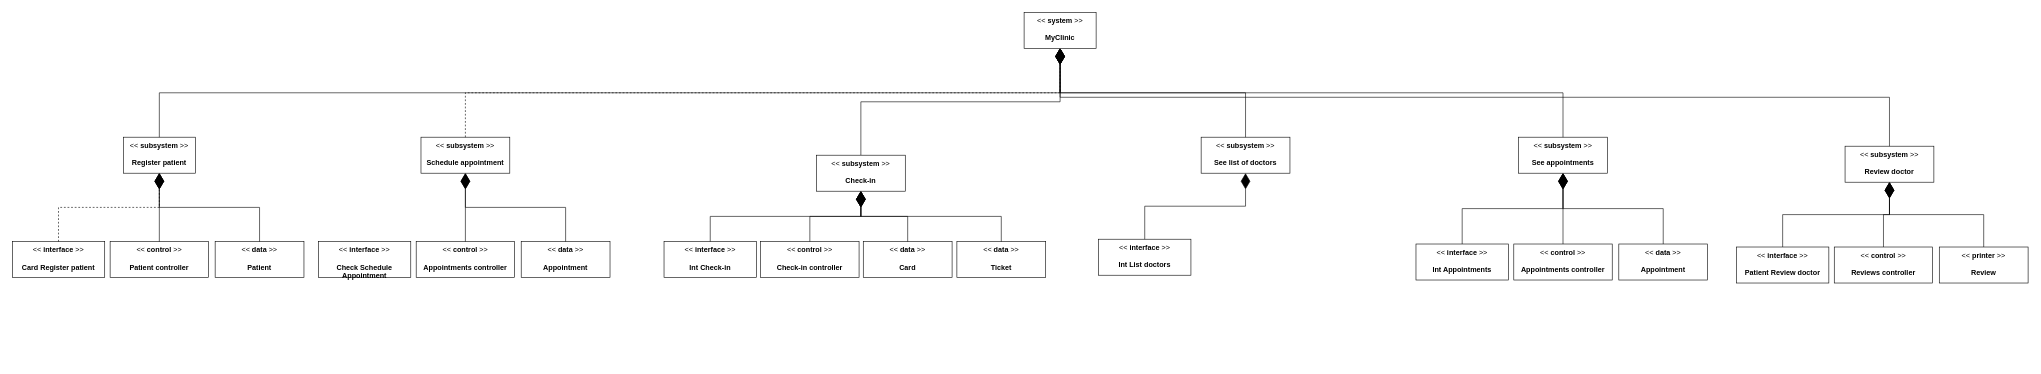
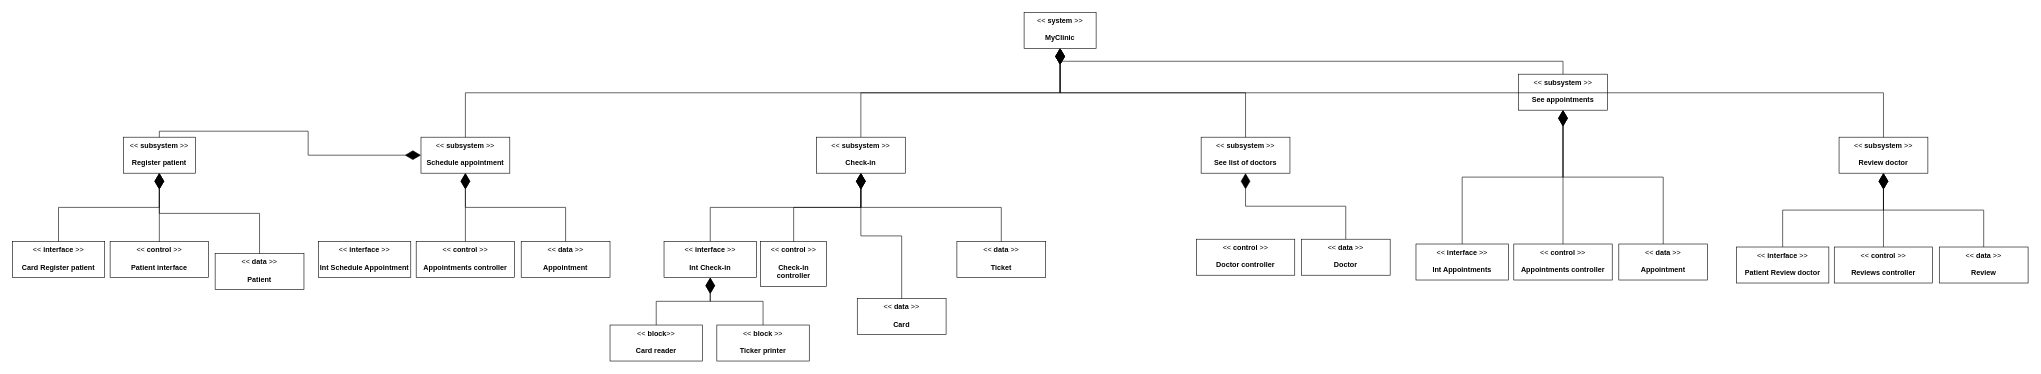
(290, 93) -> (307, 131)
(465, 115) -> (465, 115)
(1563, 155) -> (1563, 92)
(1889, 164) -> (1883, 155)
(861, 173) -> (861, 155)
(1177, 206) -> none
none -> (1313, 206)
(91, 207) -> (91, 207)
(159, 254) -> (159, 254)
(1145, 257) -> none
none -> (1245, 257)
none -> (1346, 257)
(365, 259) -> (365, 254)
(260, 260) -> (260, 272)
(810, 260) -> (794, 264)
(908, 260) -> (902, 317)
(1983, 260) -> (1983, 260)
none -> (670, 301)
none -> (739, 301)
none -> (656, 343)
none -> (763, 343)
